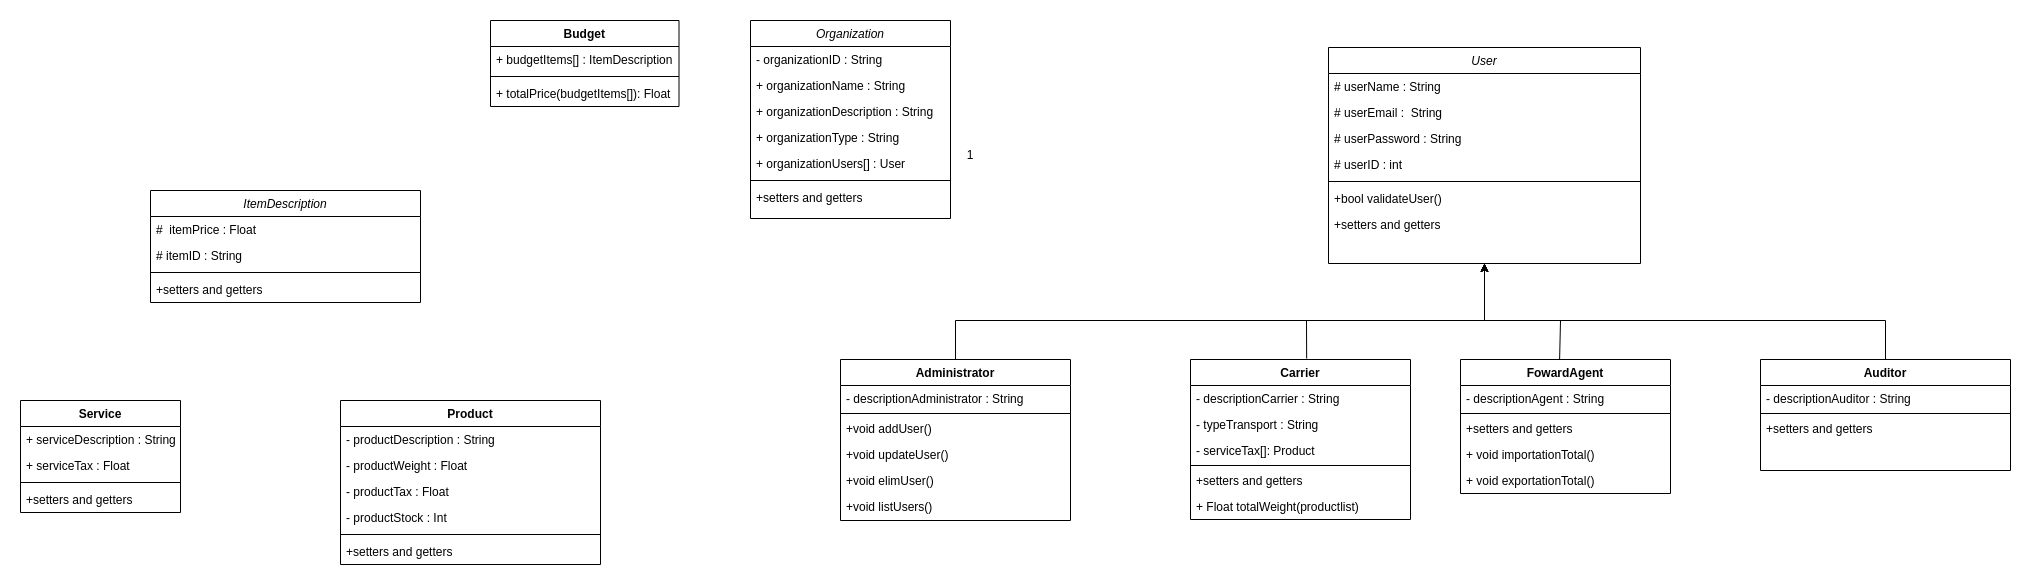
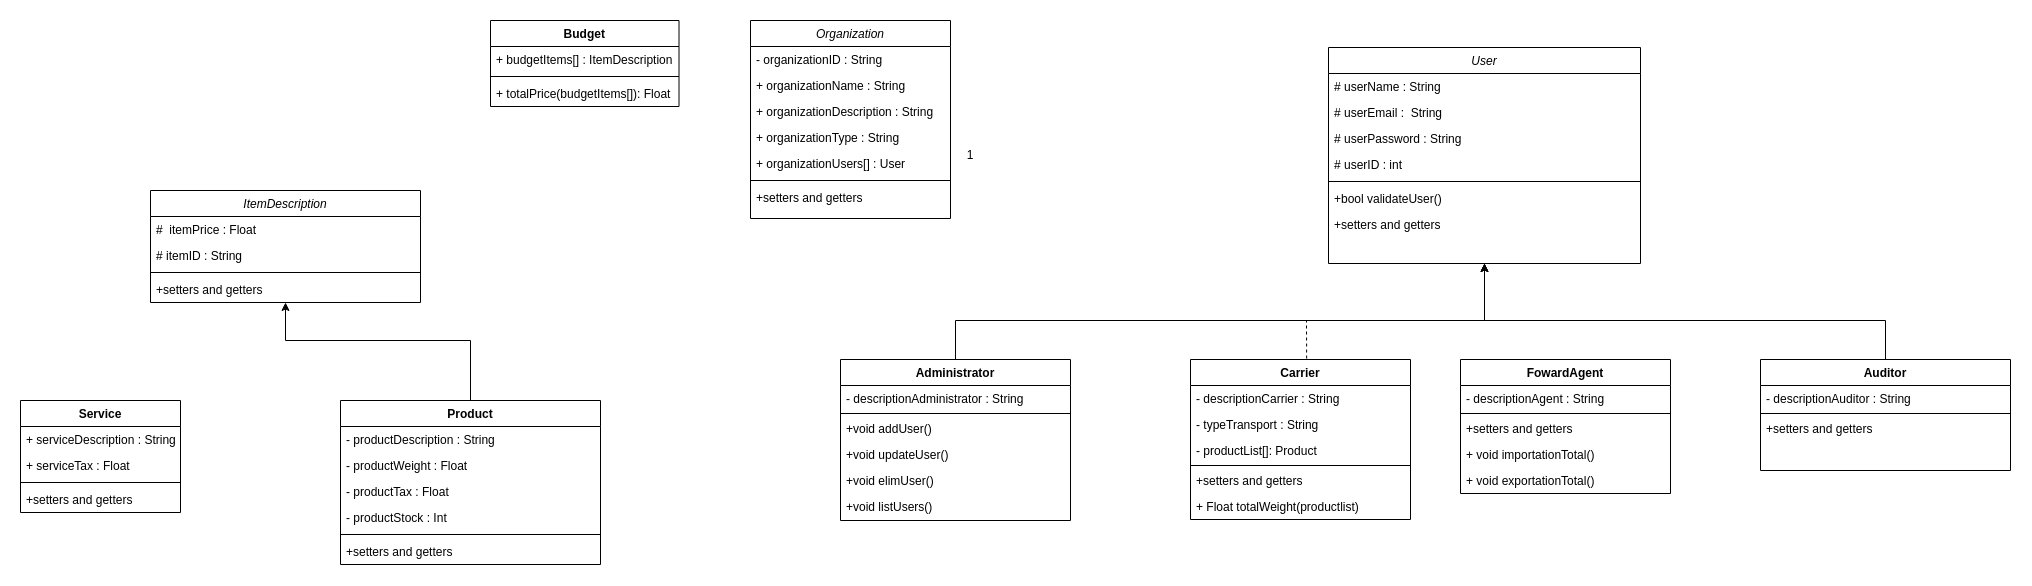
(1307, 339) -> (1307, 339)
none -> (393, 341)
(1560, 341) -> none
(1267, 451) -> (1270, 451)
